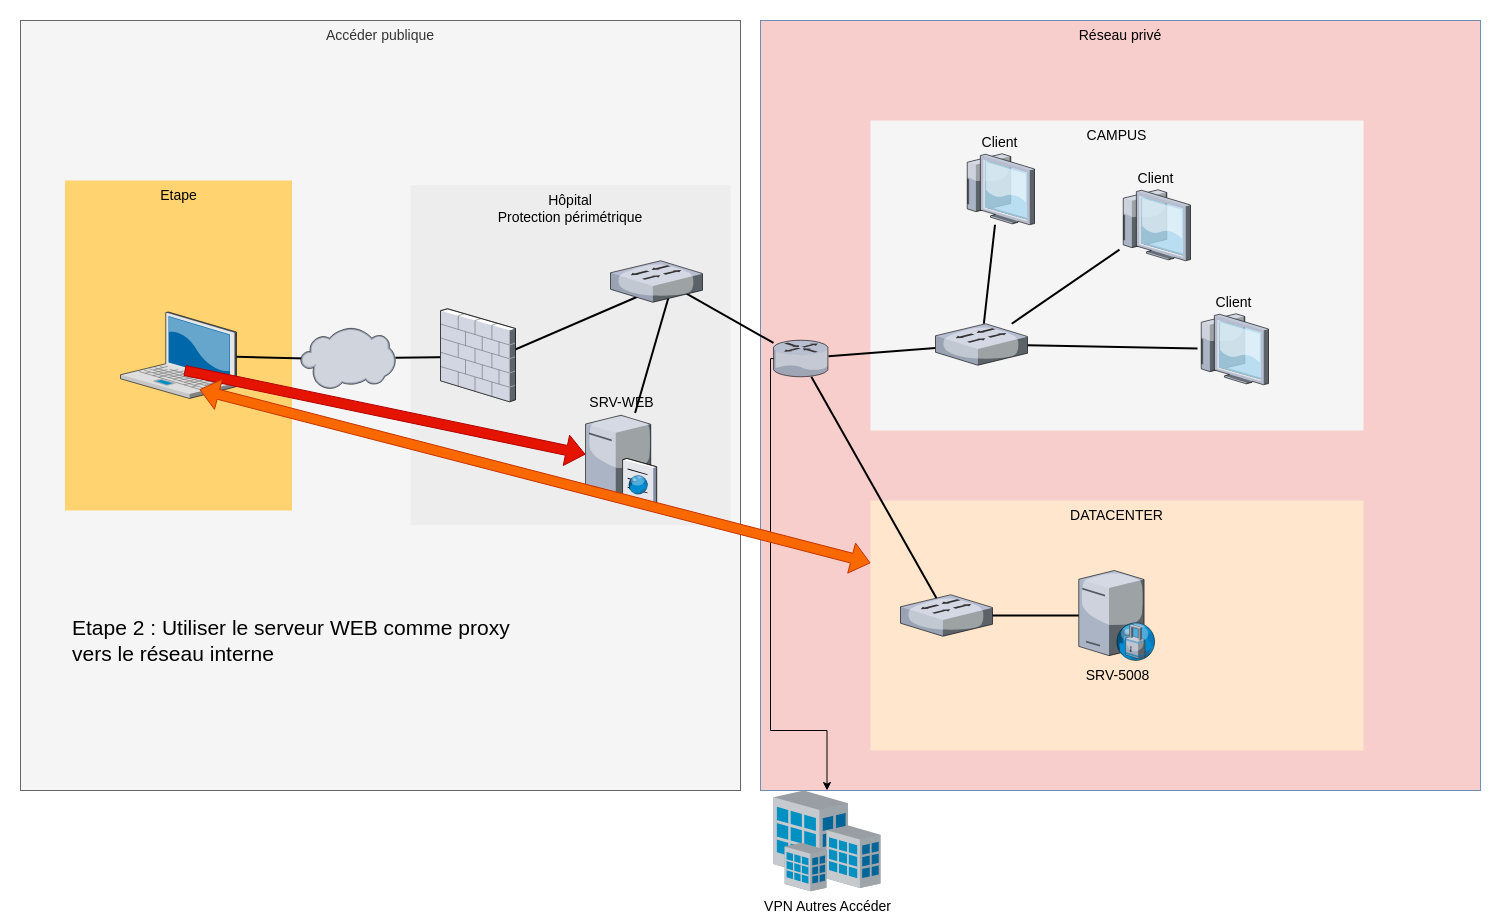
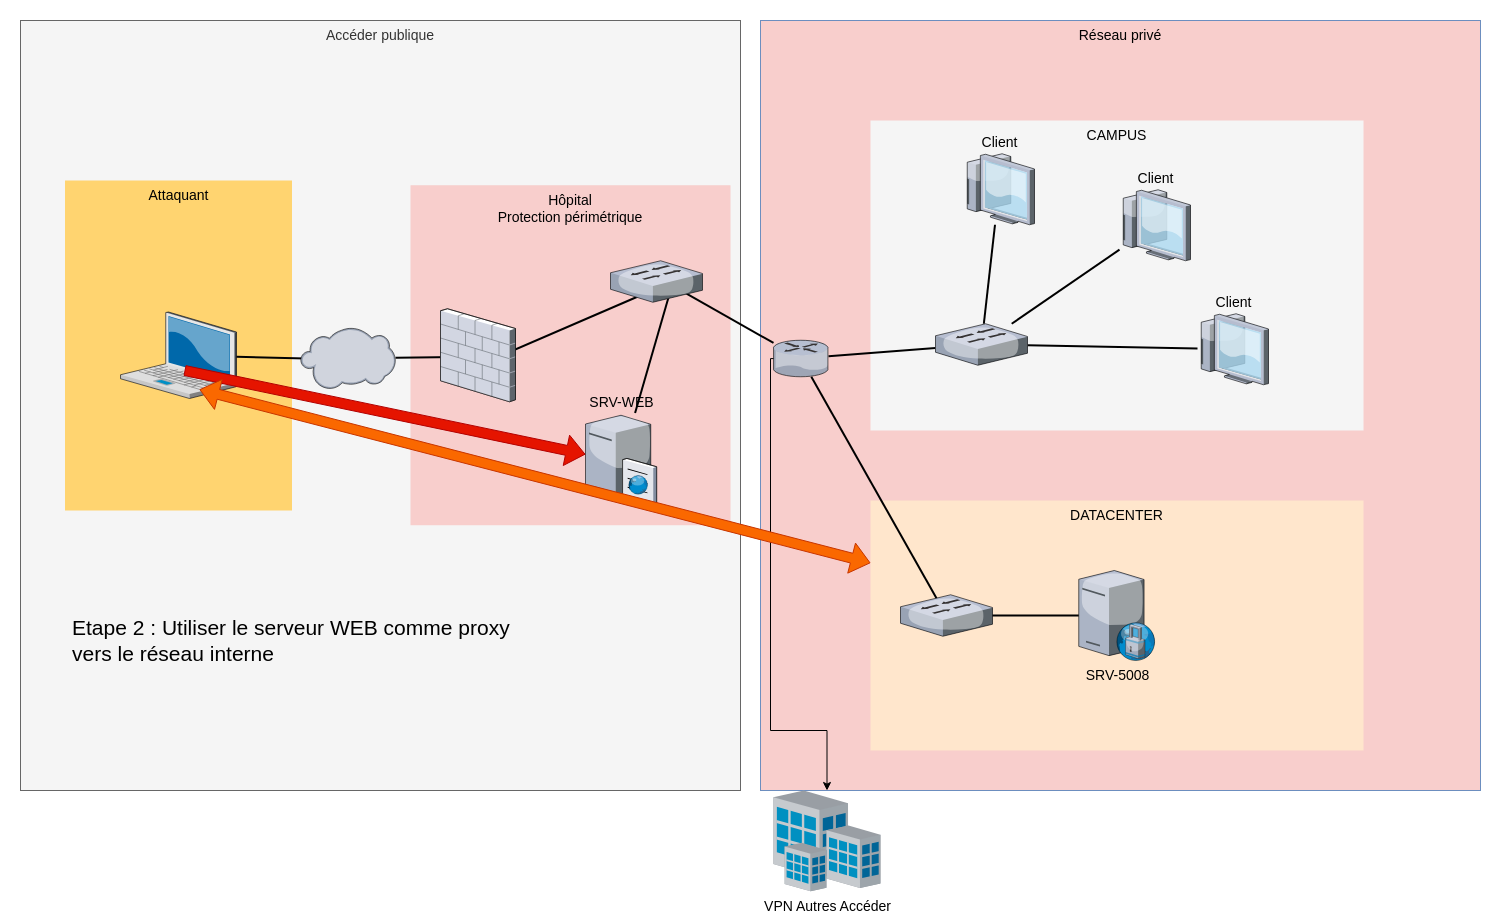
(179, 196) -> (179, 196)
(571, 355) -> (571, 355)
